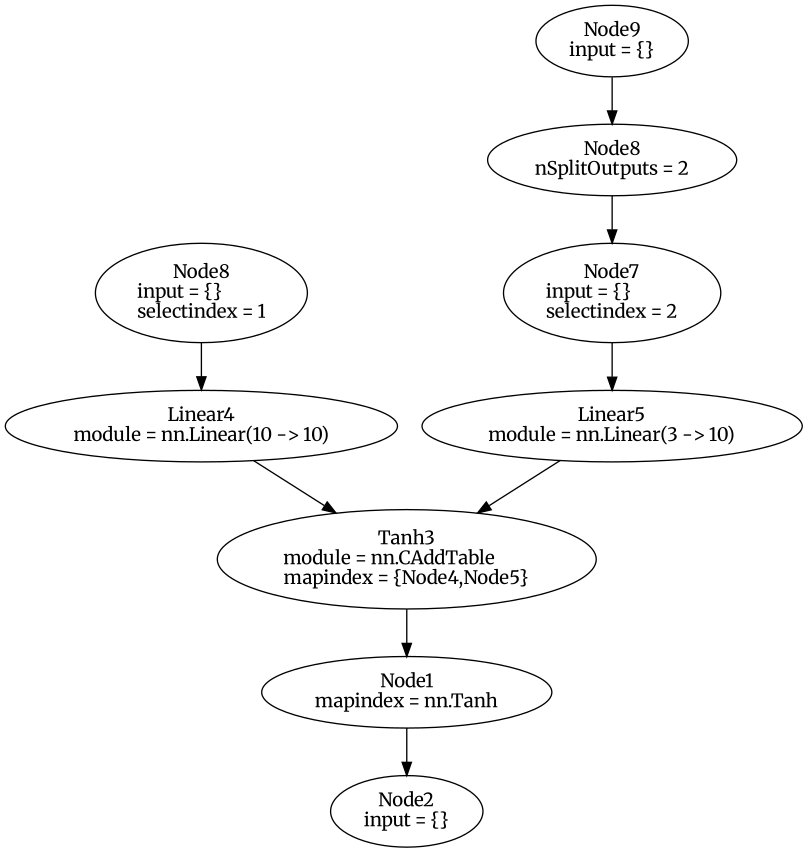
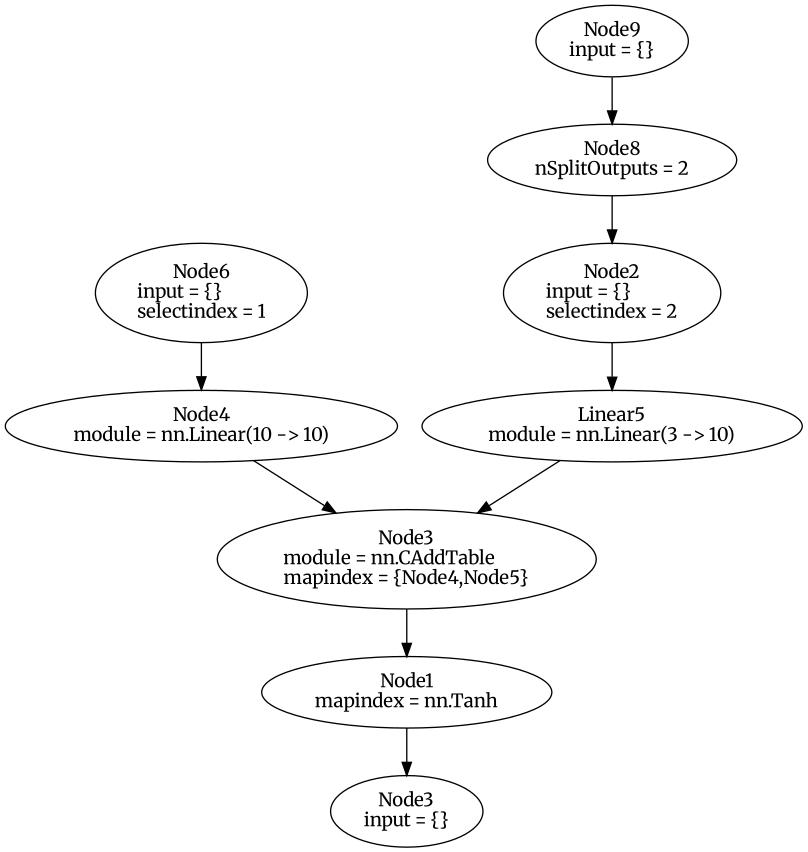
(201, 293) -> (201, 293)
(612, 293) -> (612, 293)
(201, 426) -> (201, 426)
(407, 559) -> (407, 559)
(407, 811) -> (407, 811)
